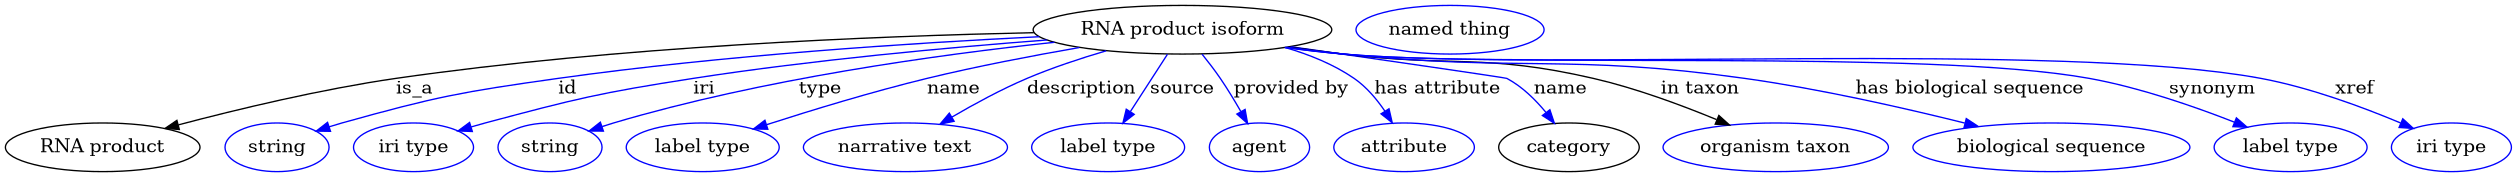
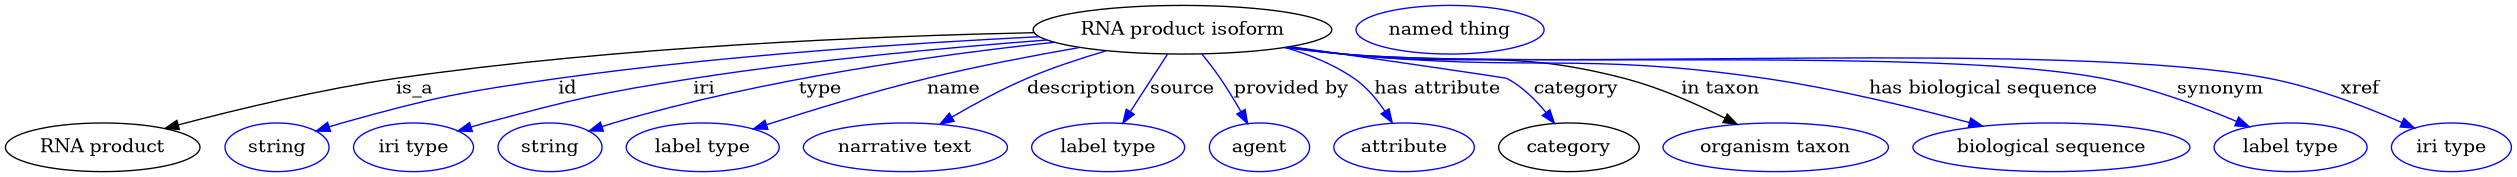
(1561, 89) -> (1576, 89)
